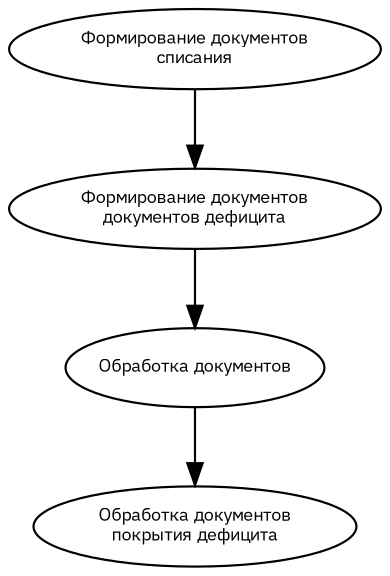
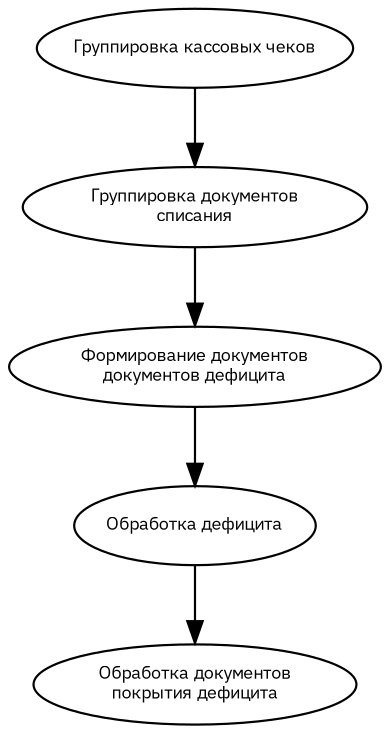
none -> (195, 48)
(195, 49) -> (195, 207)
(195, 368) -> (195, 526)
